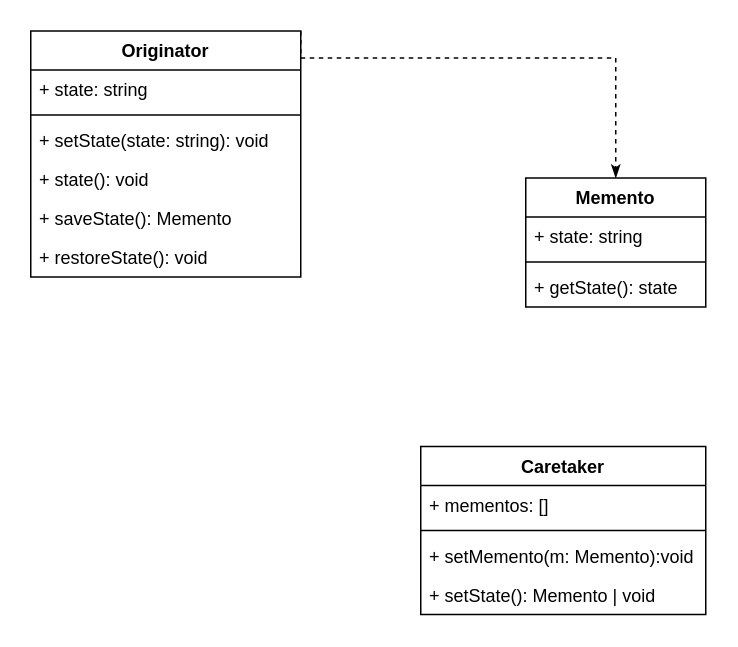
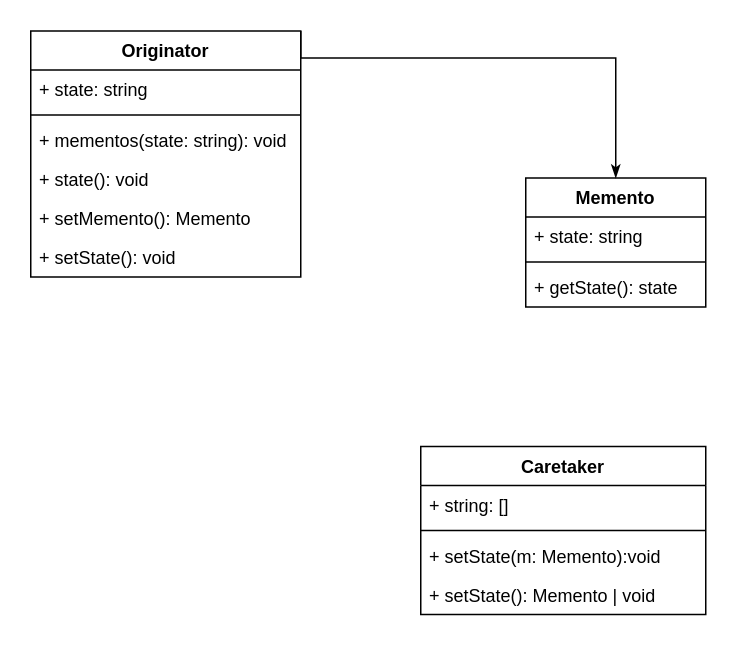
(514, 58) -> (514, 58)
(179, 141) -> (179, 141)
(143, 219) -> (148, 219)
(141, 258) -> (120, 258)
(493, 506) -> (480, 506)
(563, 557) -> (553, 557)
